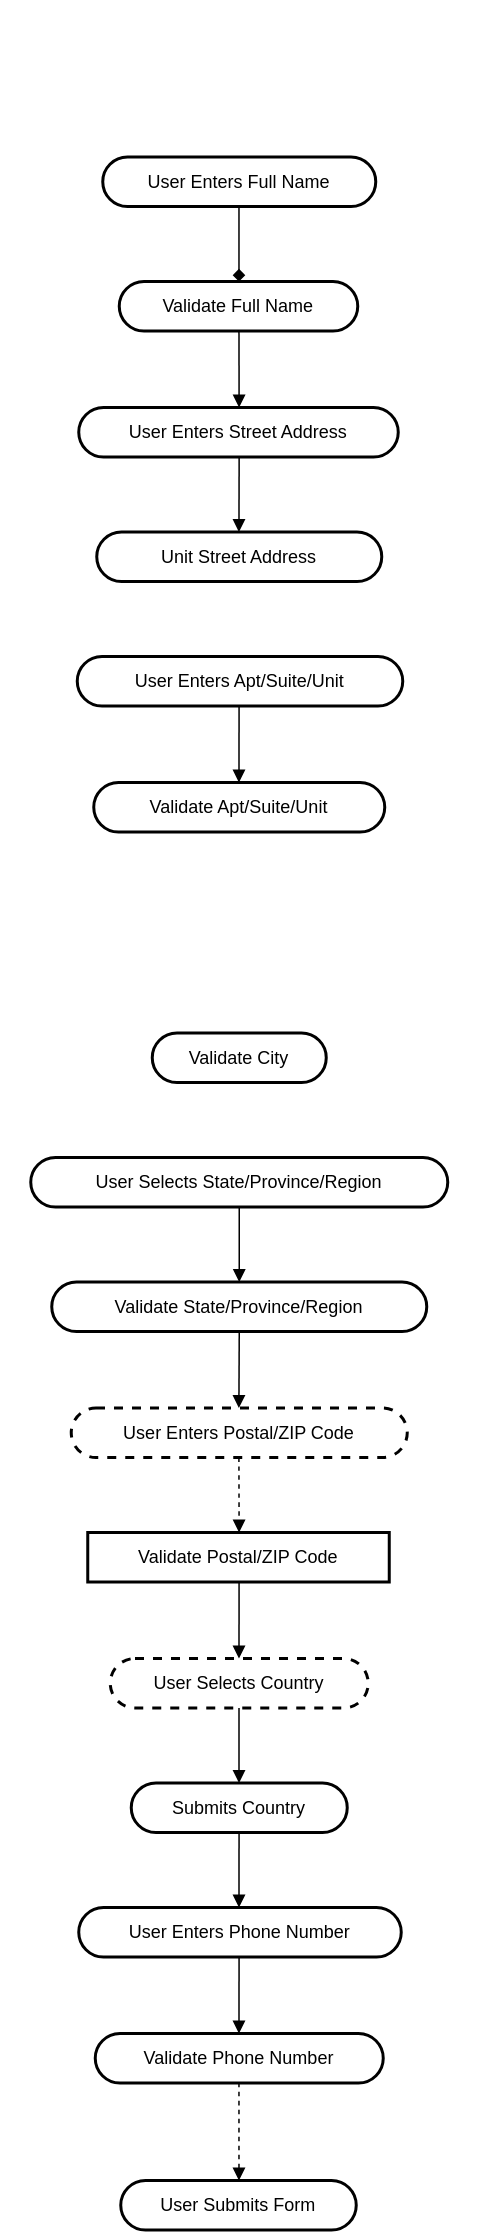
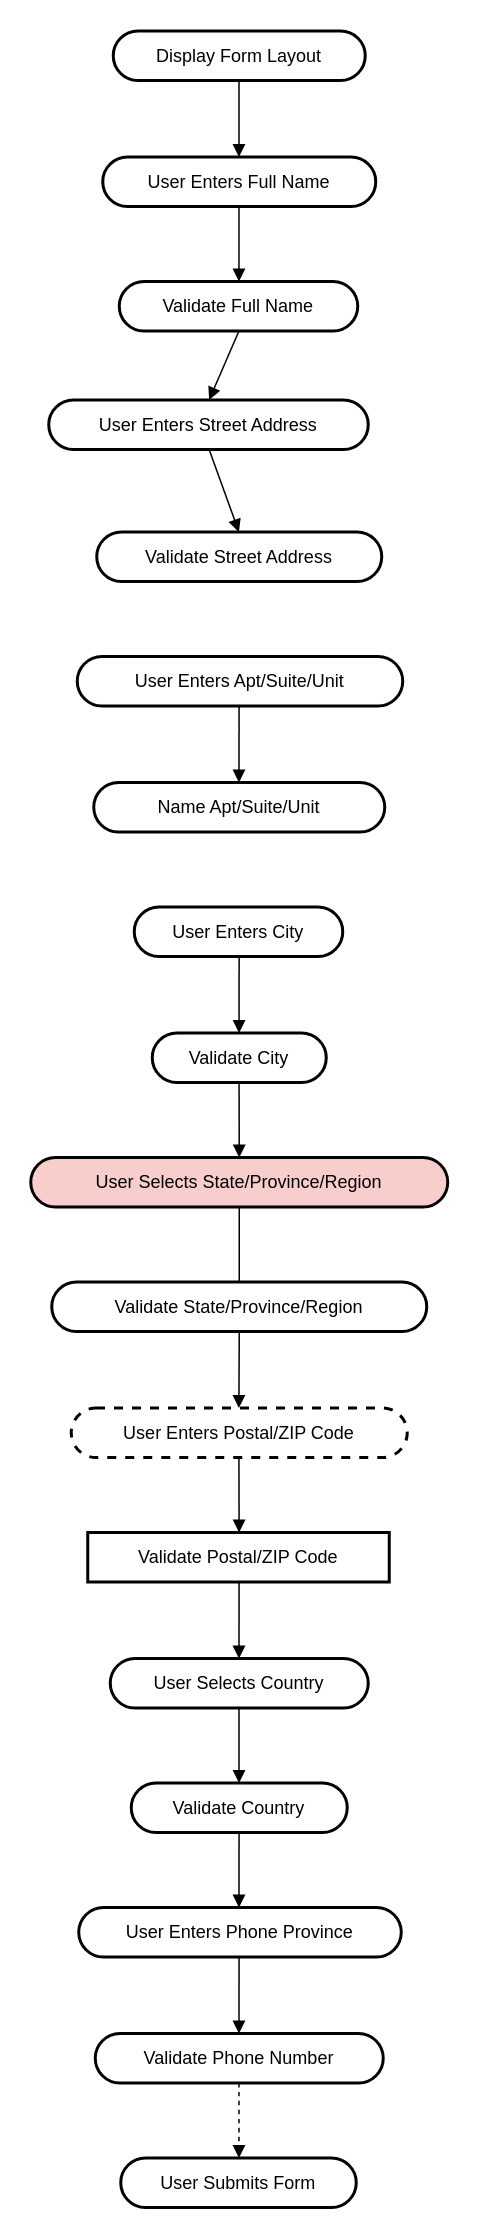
none -> (239, 56)
none -> (239, 113)
(239, 268) -> (239, 267)
(239, 432) -> (209, 425)
(239, 557) -> (239, 557)
(239, 808) -> (239, 808)
none -> (239, 932)
none -> (239, 989)
none -> (239, 1114)
(239, 1182) -> (239, 1182)
(239, 1268) -> (239, 1274)
(239, 1490) -> (239, 1490)
(239, 1683) -> (239, 1683)
(239, 1808) -> (239, 1808)
(240, 1933) -> (240, 1933)
(239, 2205) -> (239, 2183)
